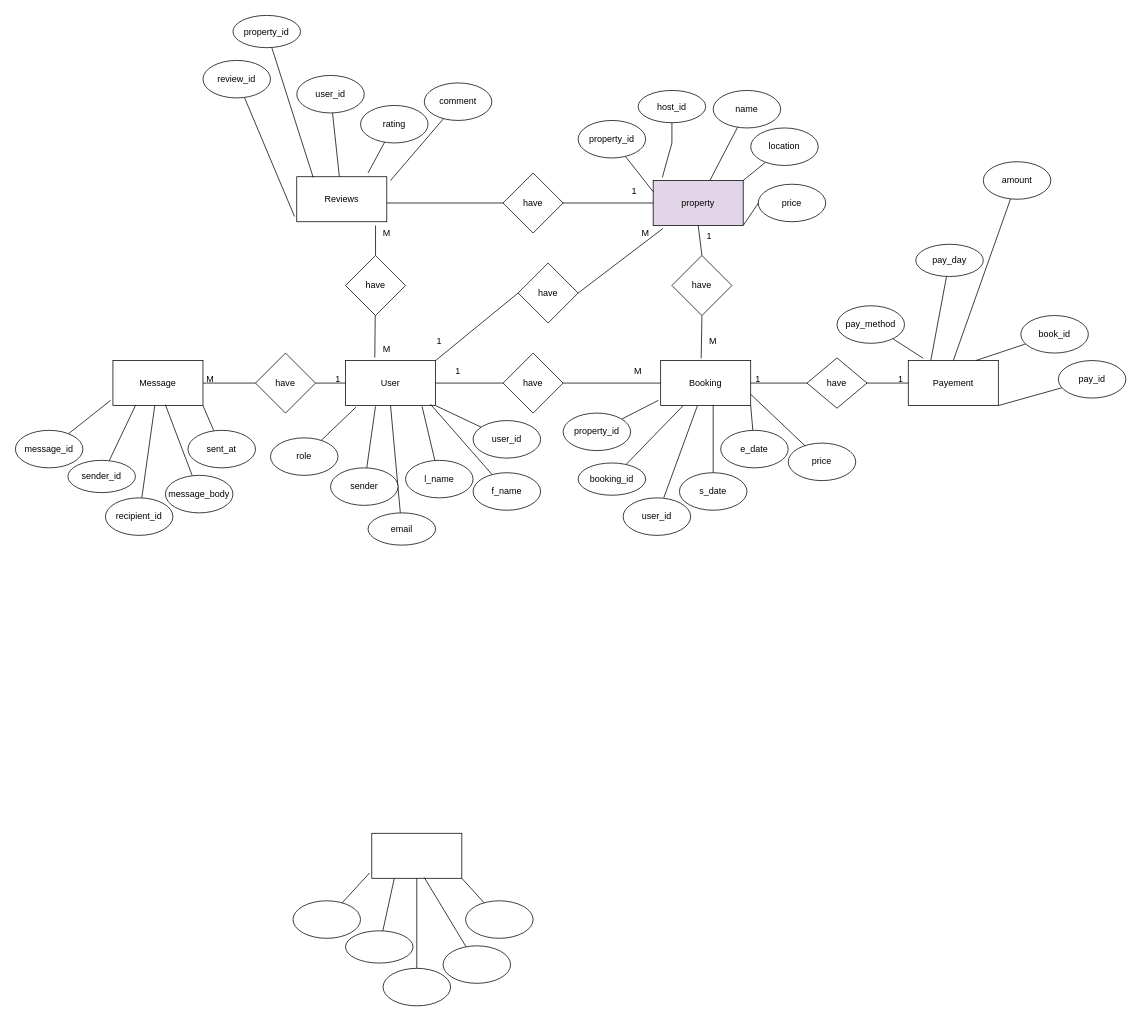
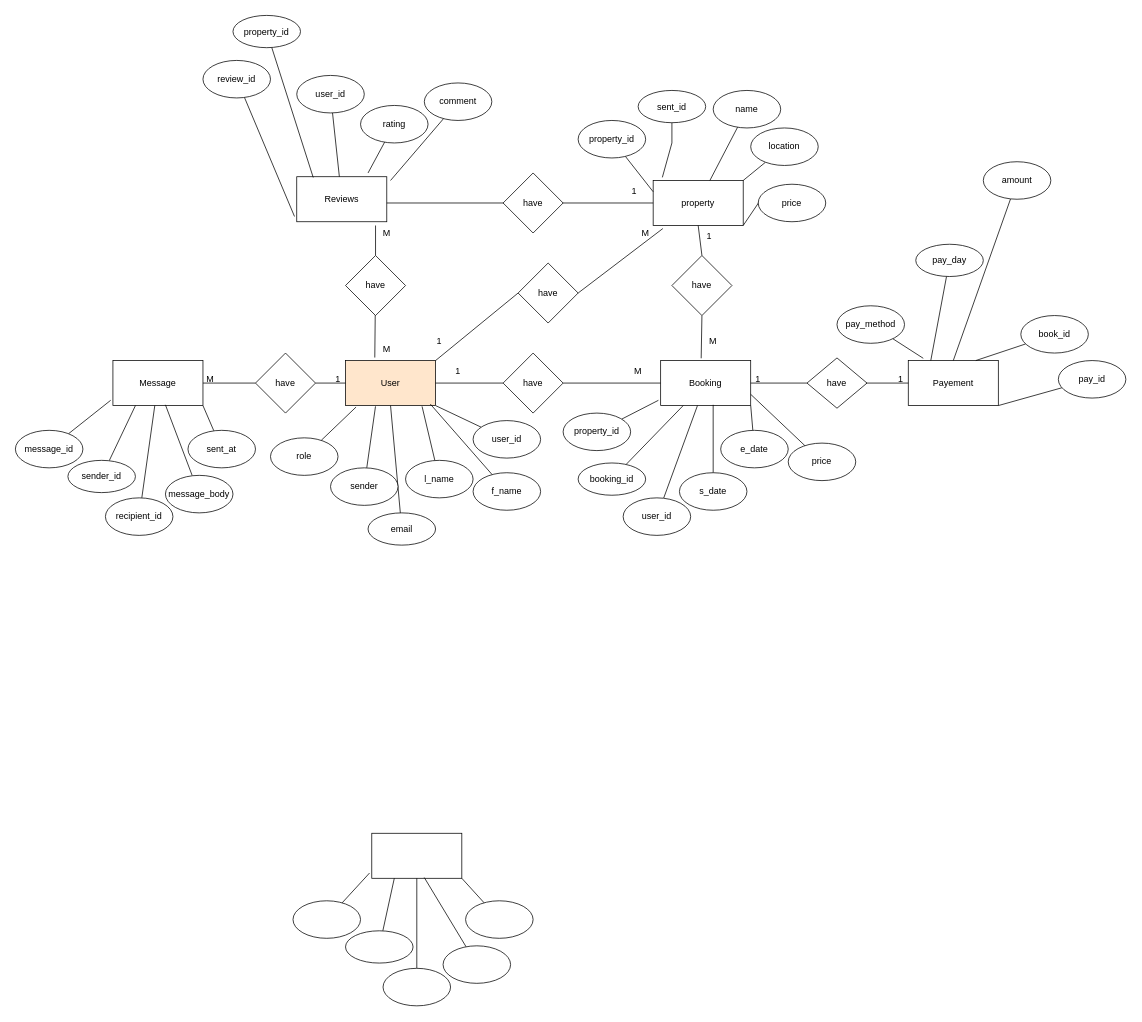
(672, 107) -> (672, 107)
(698, 203) -> (698, 203)
(390, 383) -> (390, 383)
